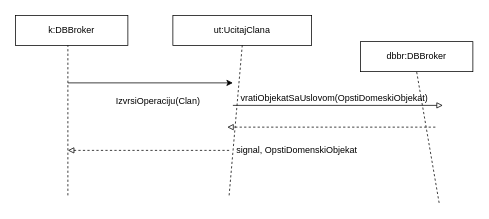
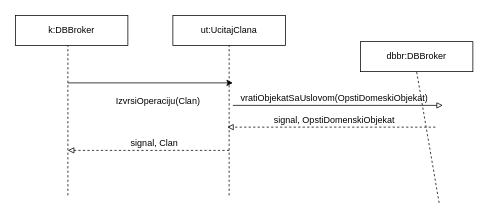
(242, 30) -> (229, 30)
none -> (154, 143)
(297, 150) -> (334, 120)
